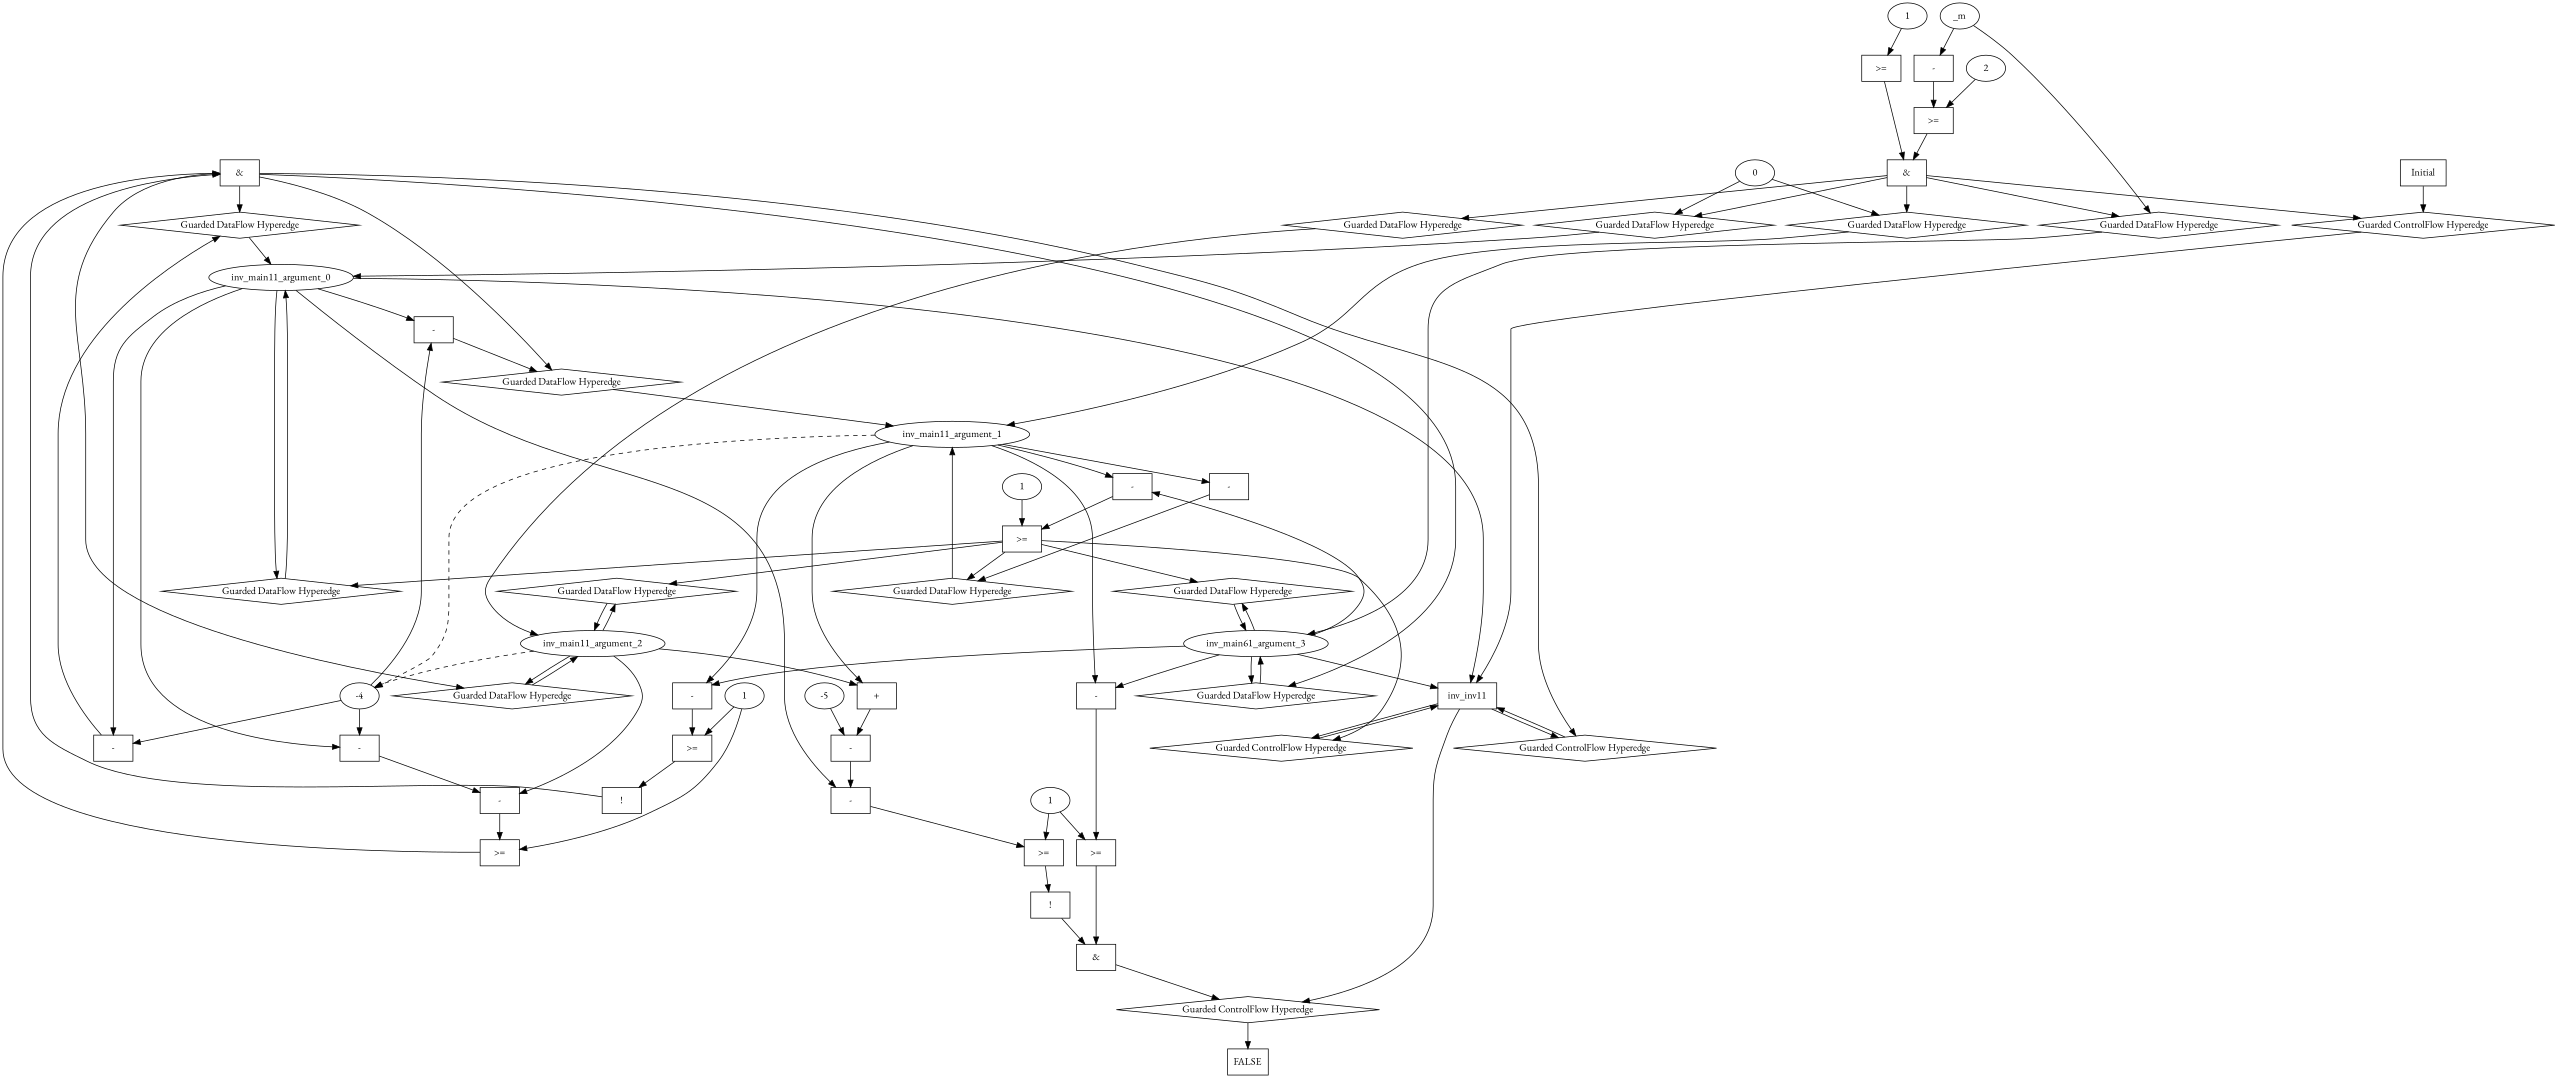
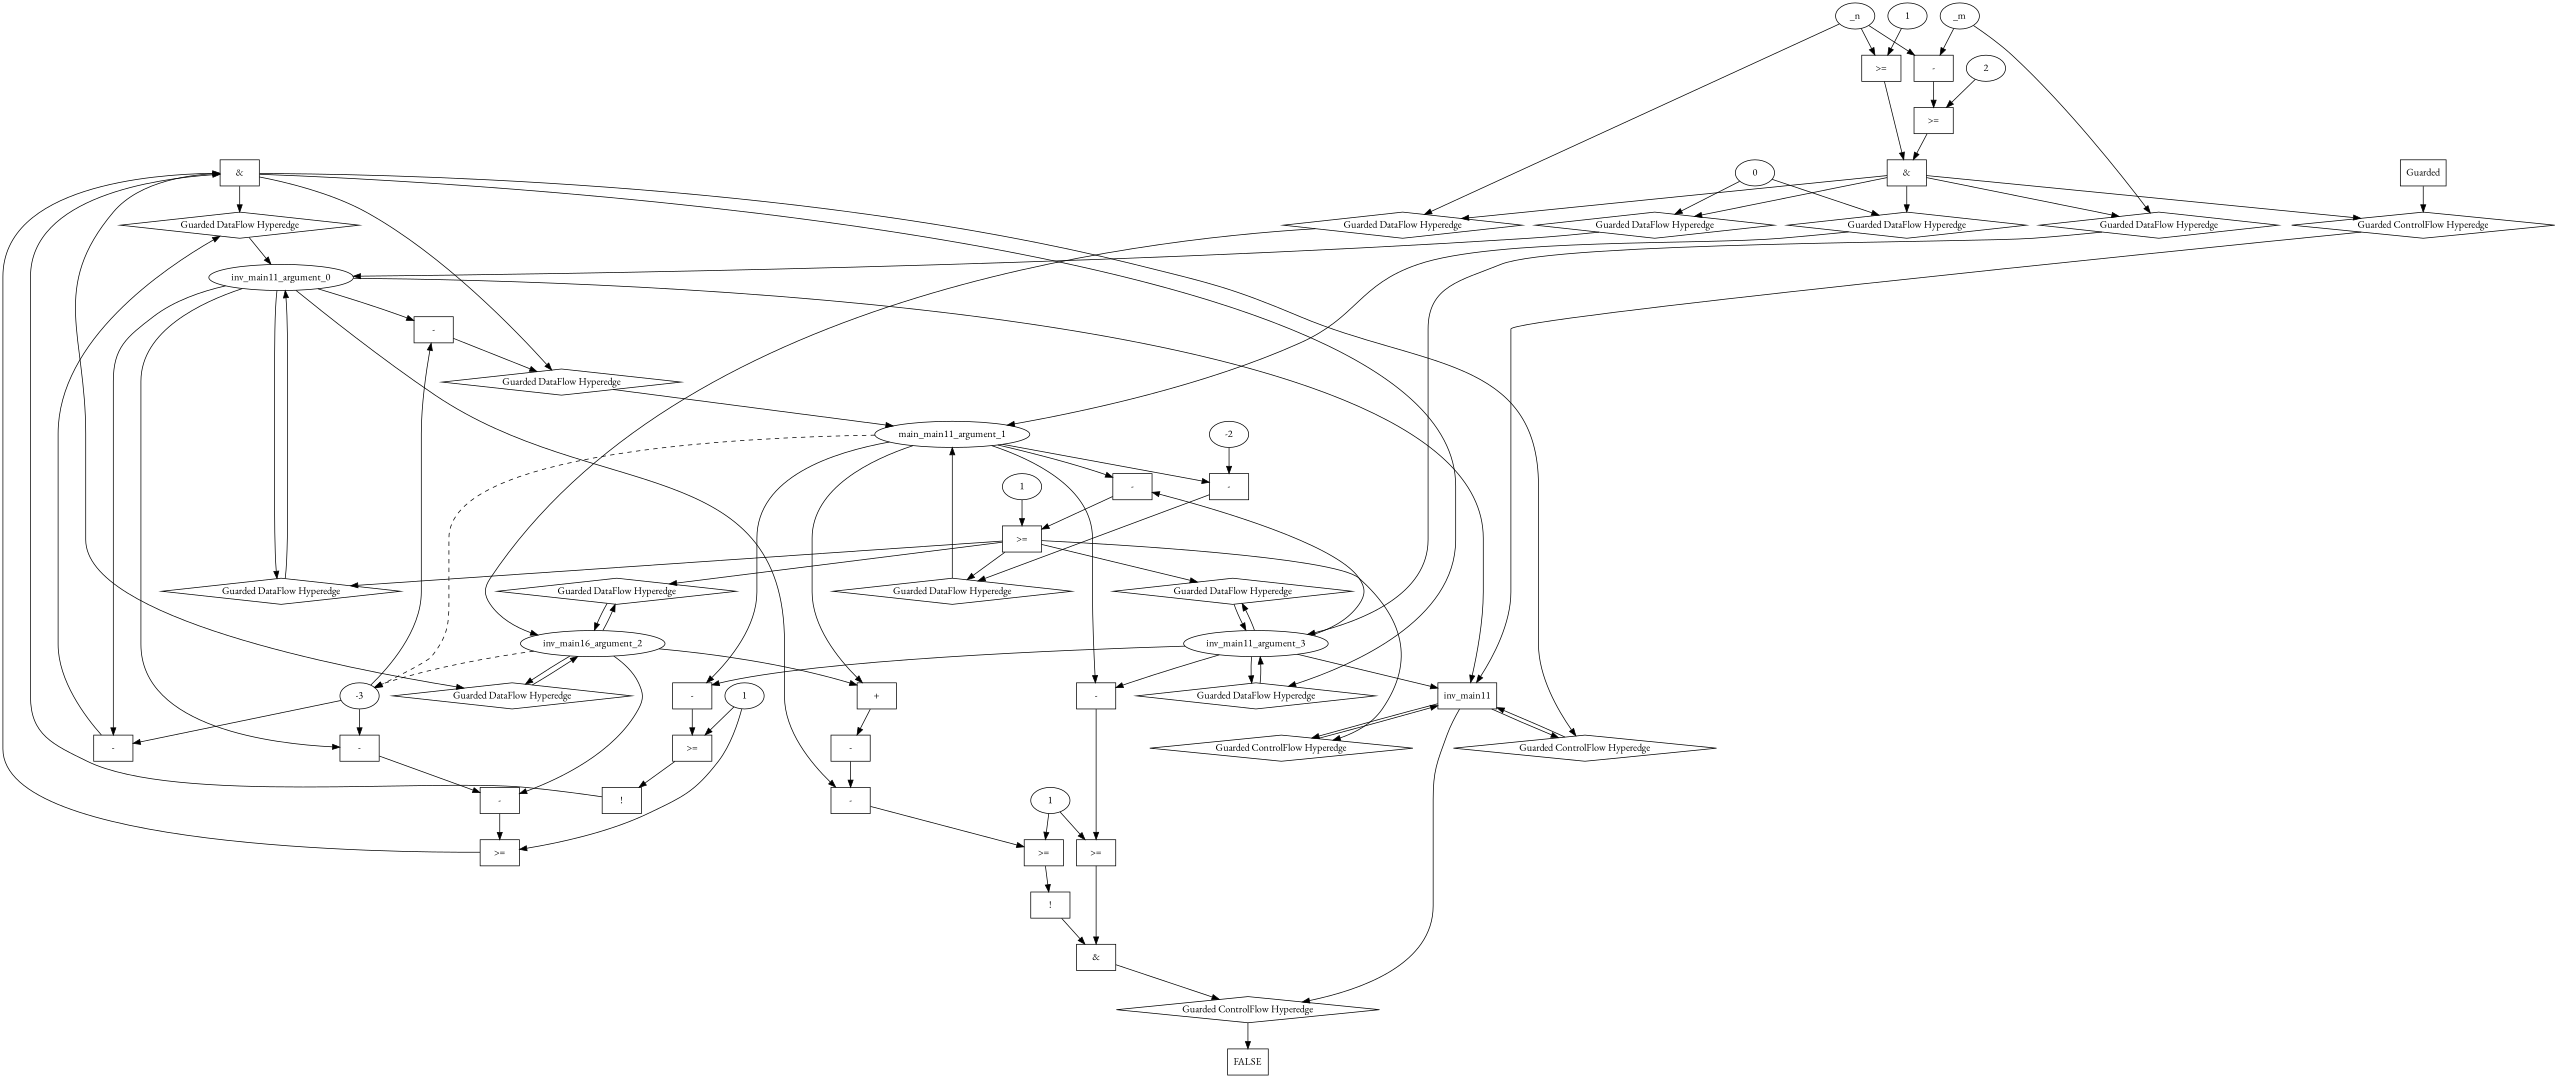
none -> (1855, 16)
(2423, 173) -> (2423, 173)
(952, 434) -> (952, 434)
none -> (1229, 434)
(593, 644) -> (593, 644)
(1256, 644) -> (1256, 644)
(360, 696) -> (360, 696)
(824, 696) -> none
(1467, 696) -> (1467, 696)
